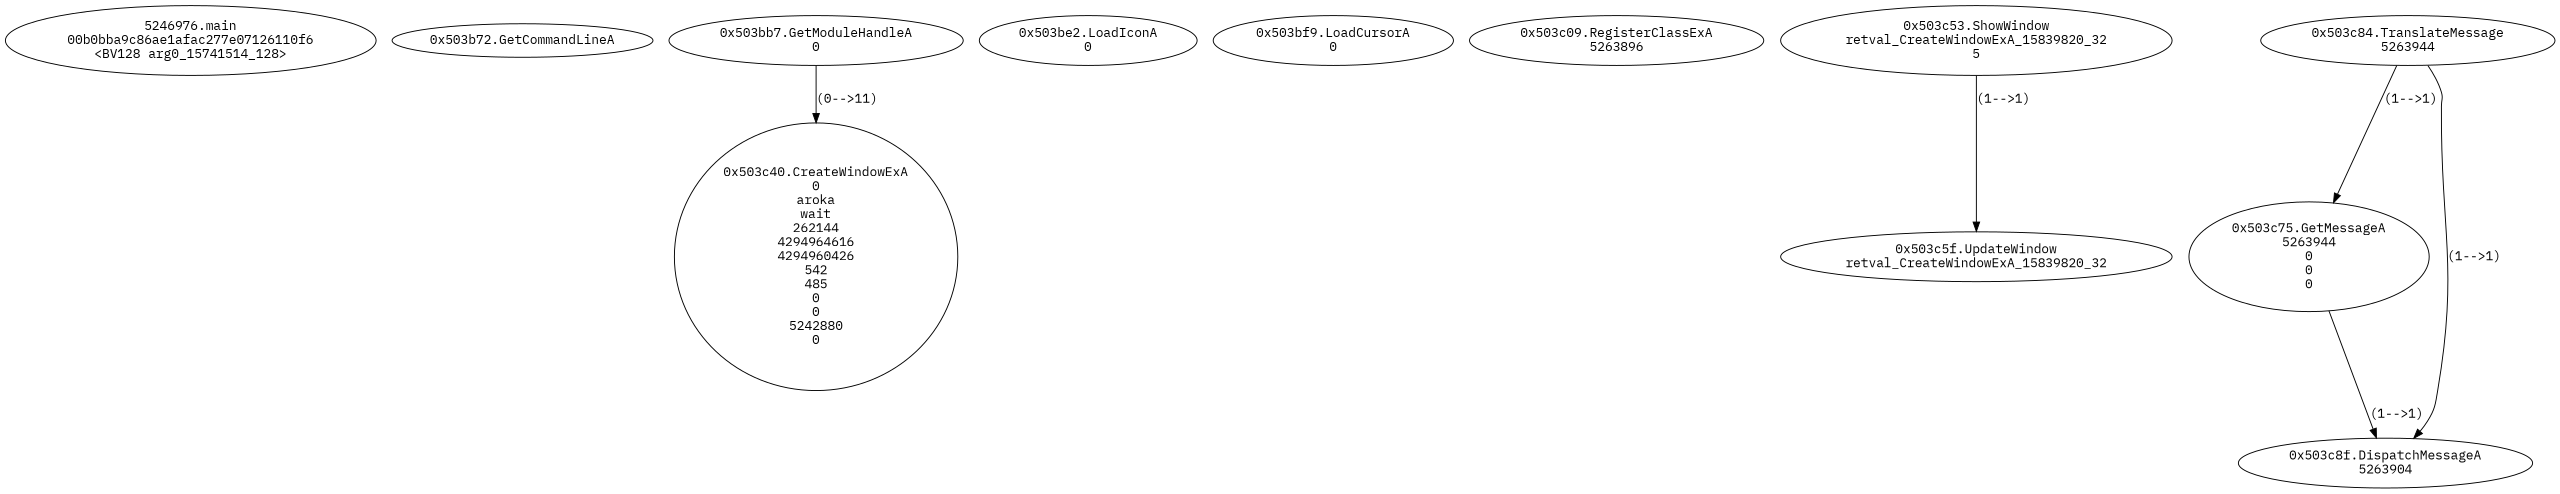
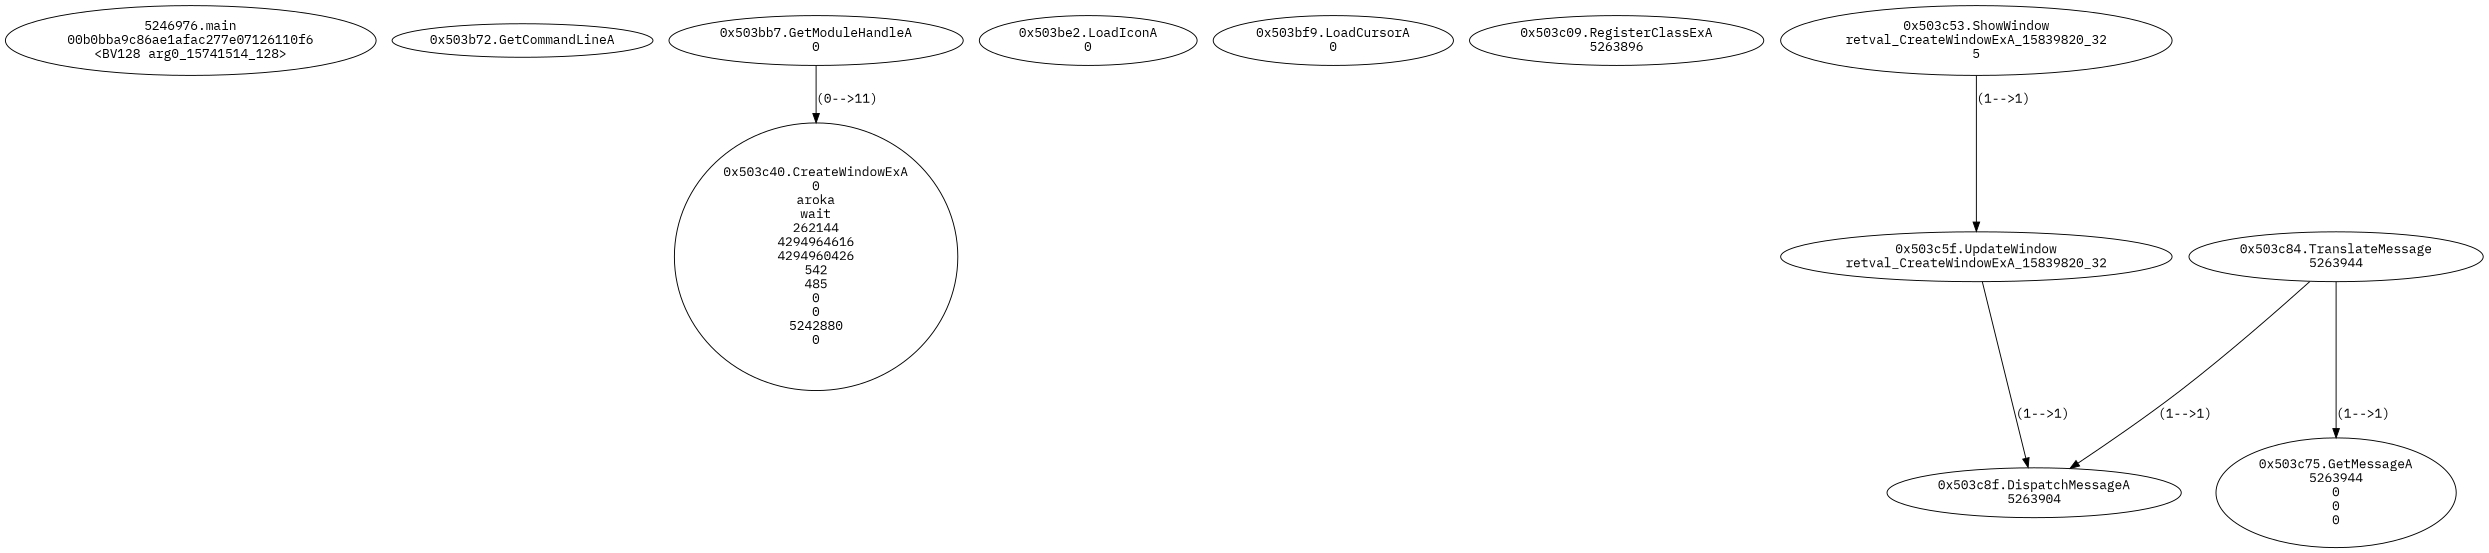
(2351, 370) -> (2004, 370)
